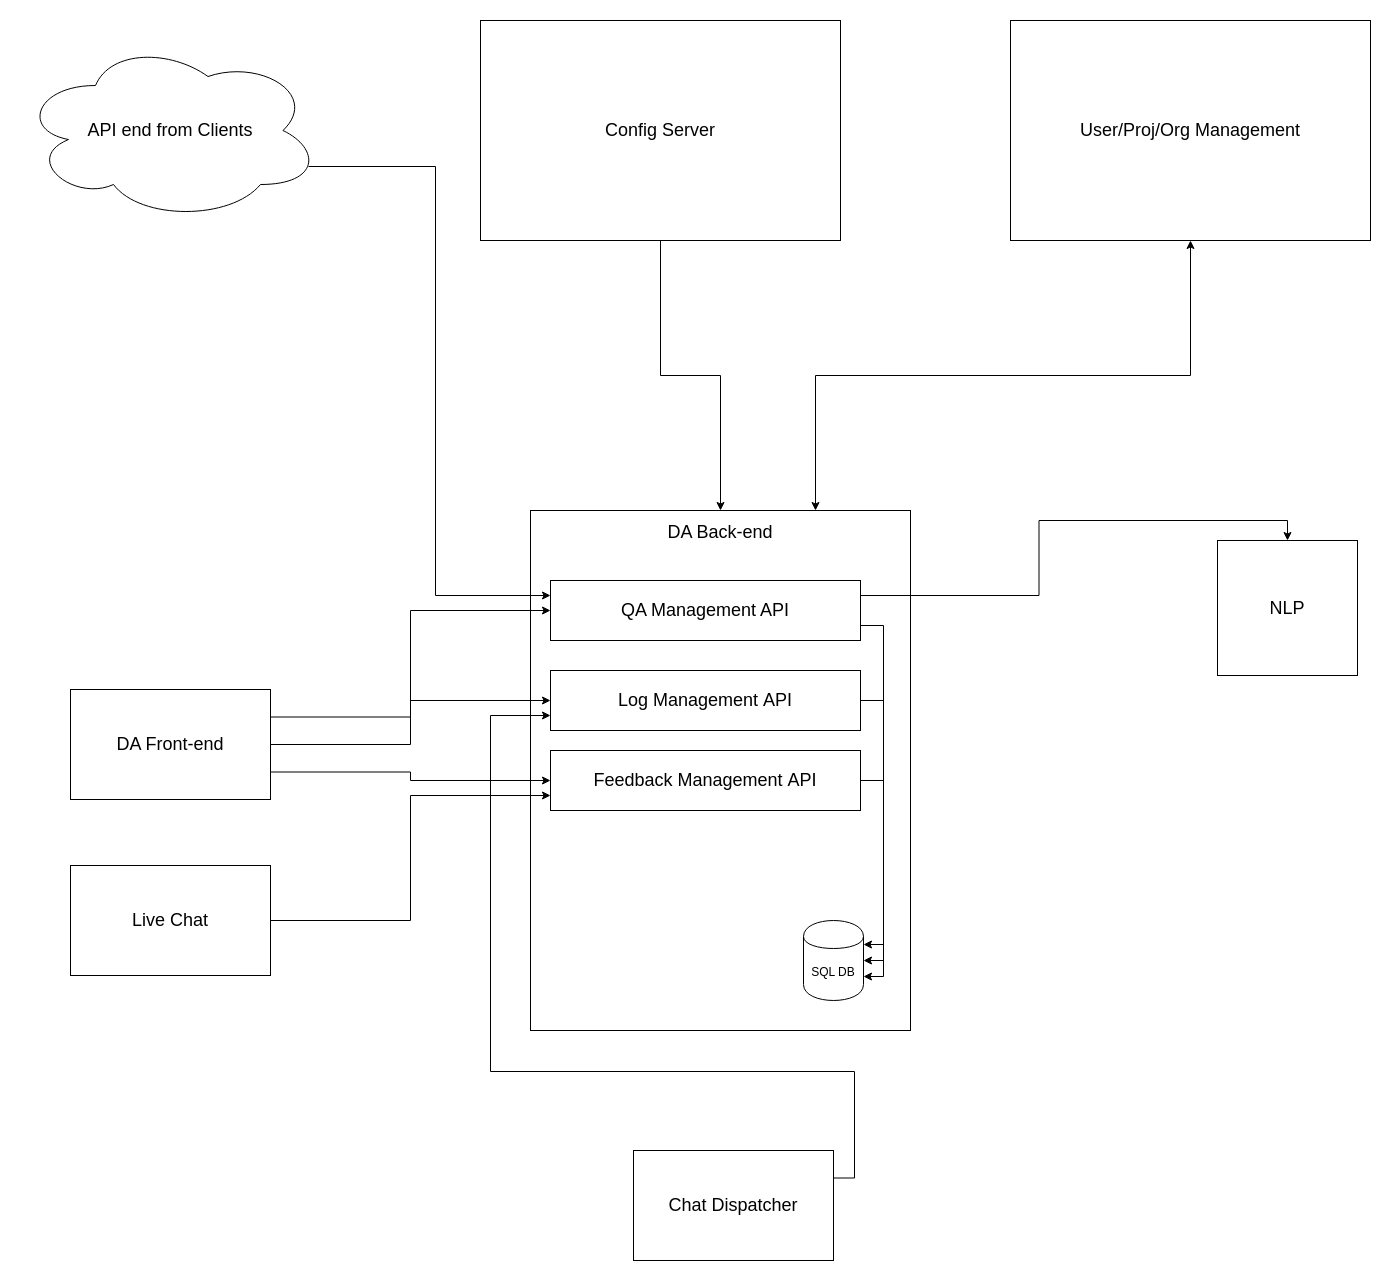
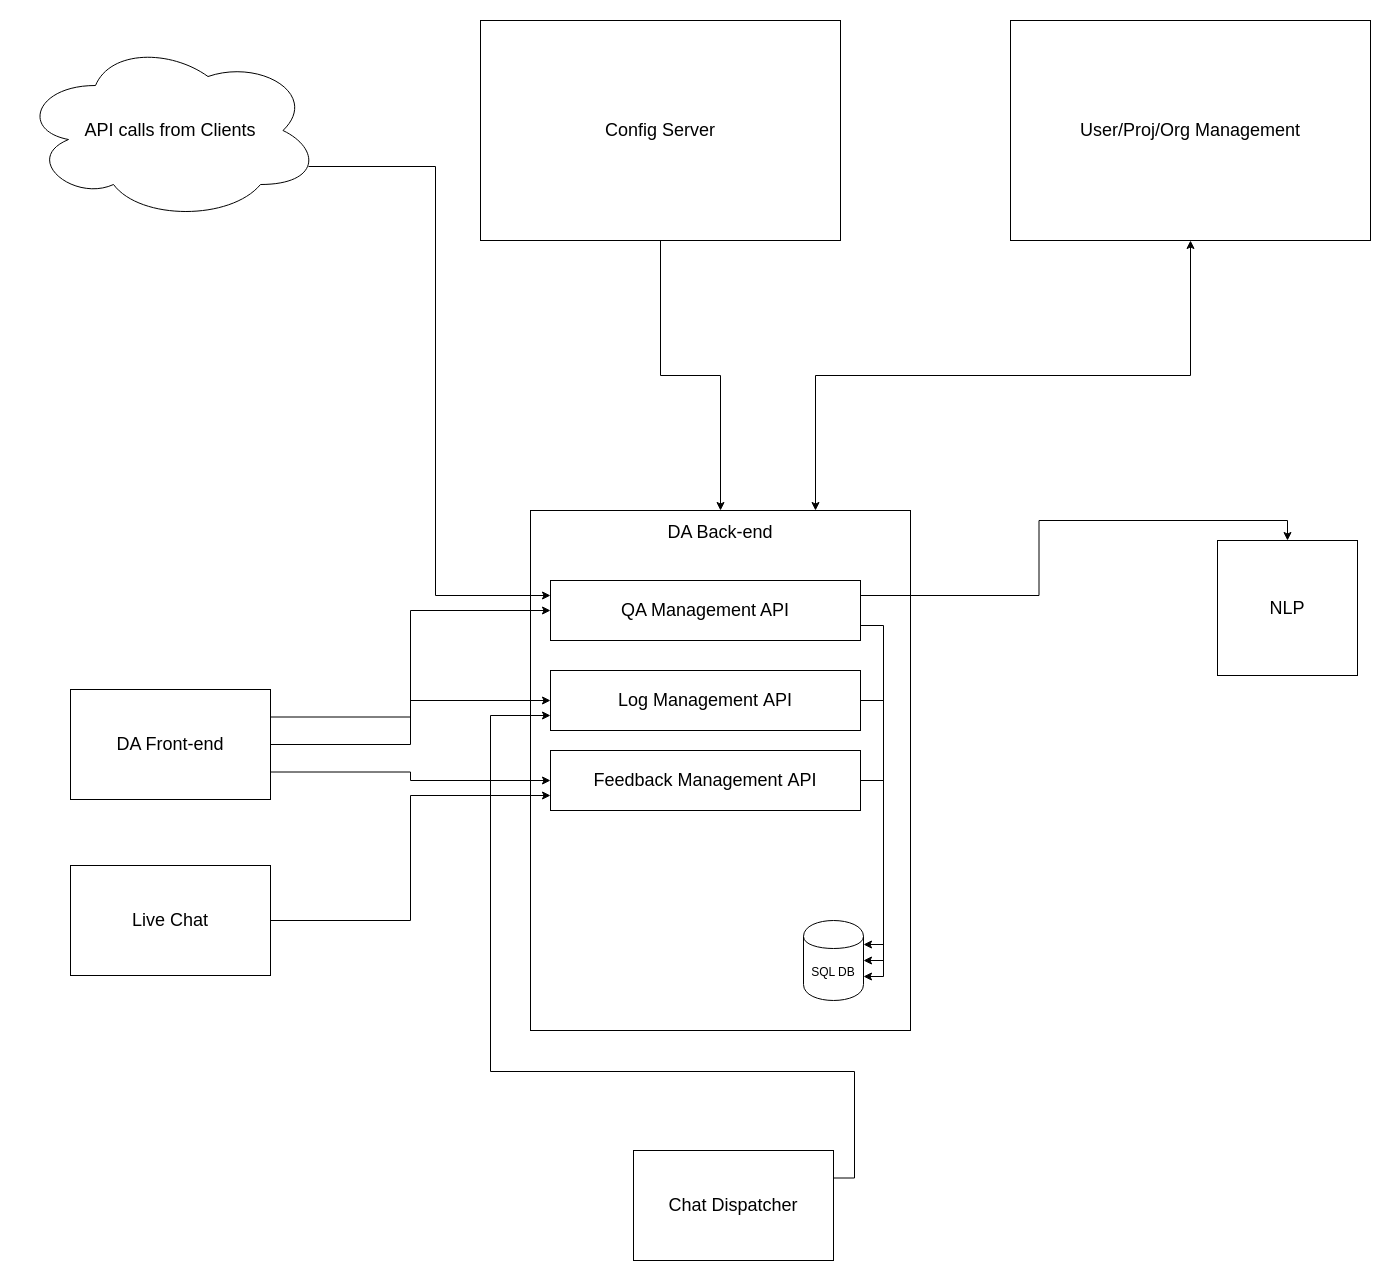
(171, 131) -> (171, 131)
